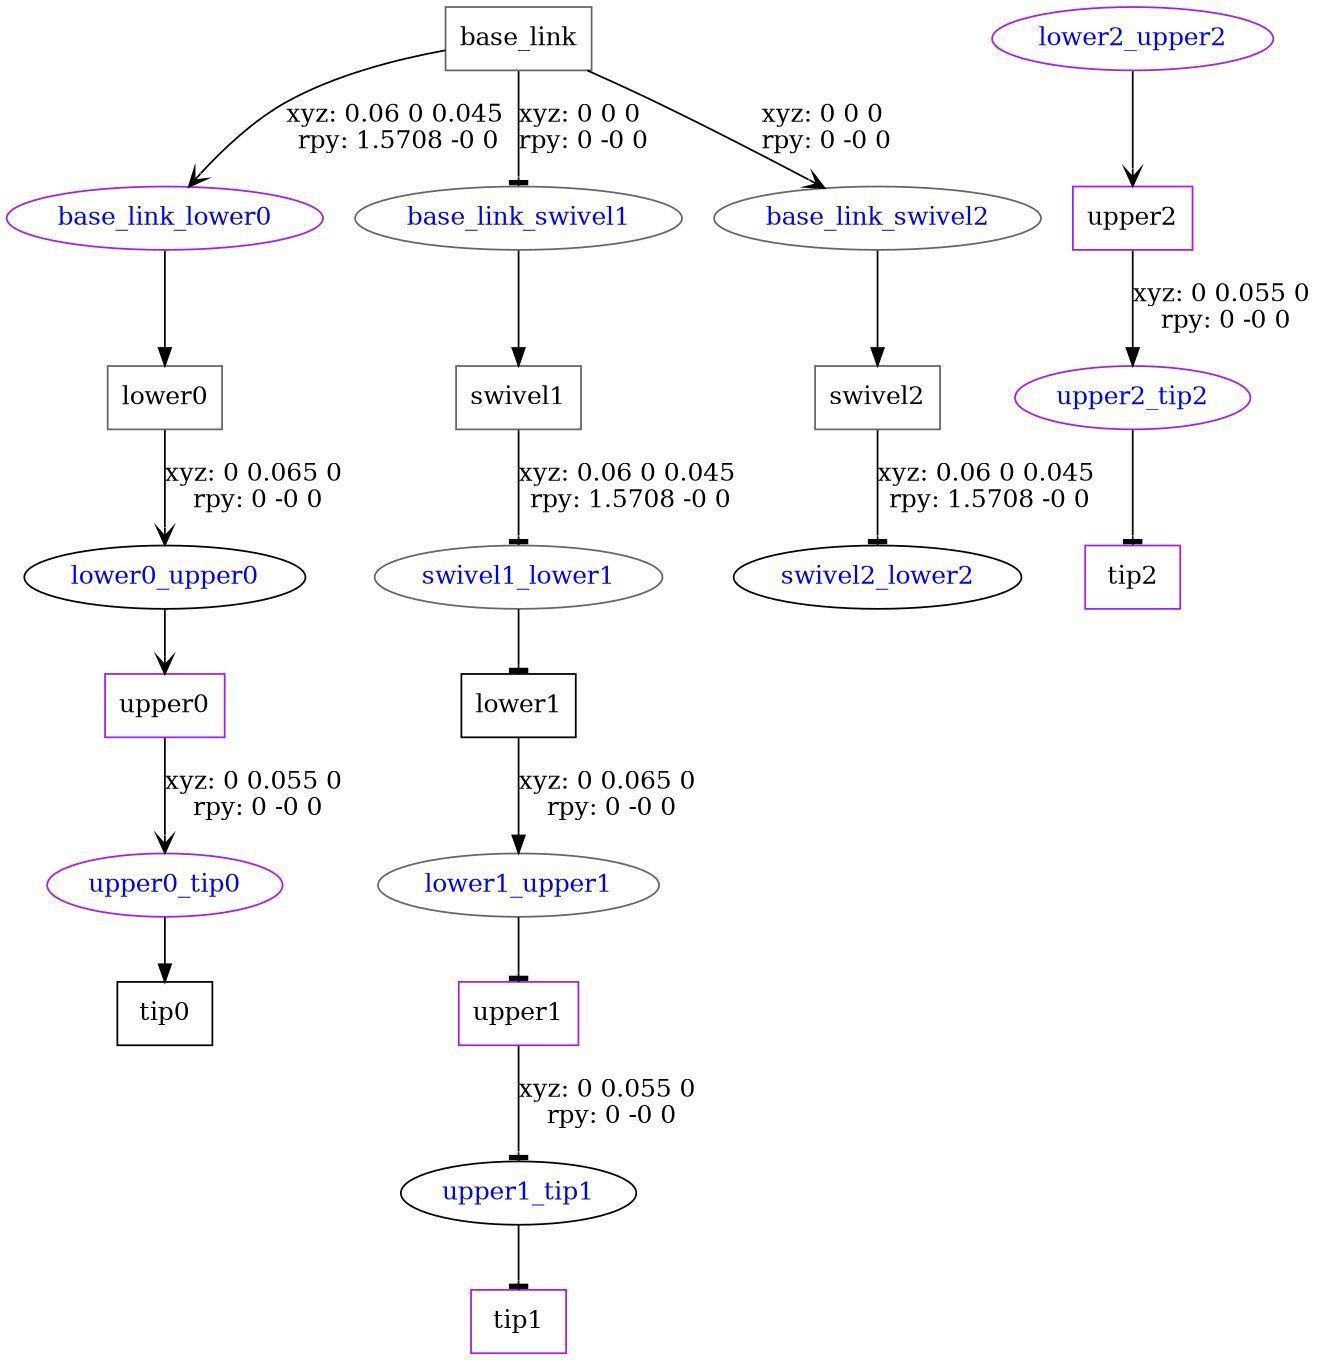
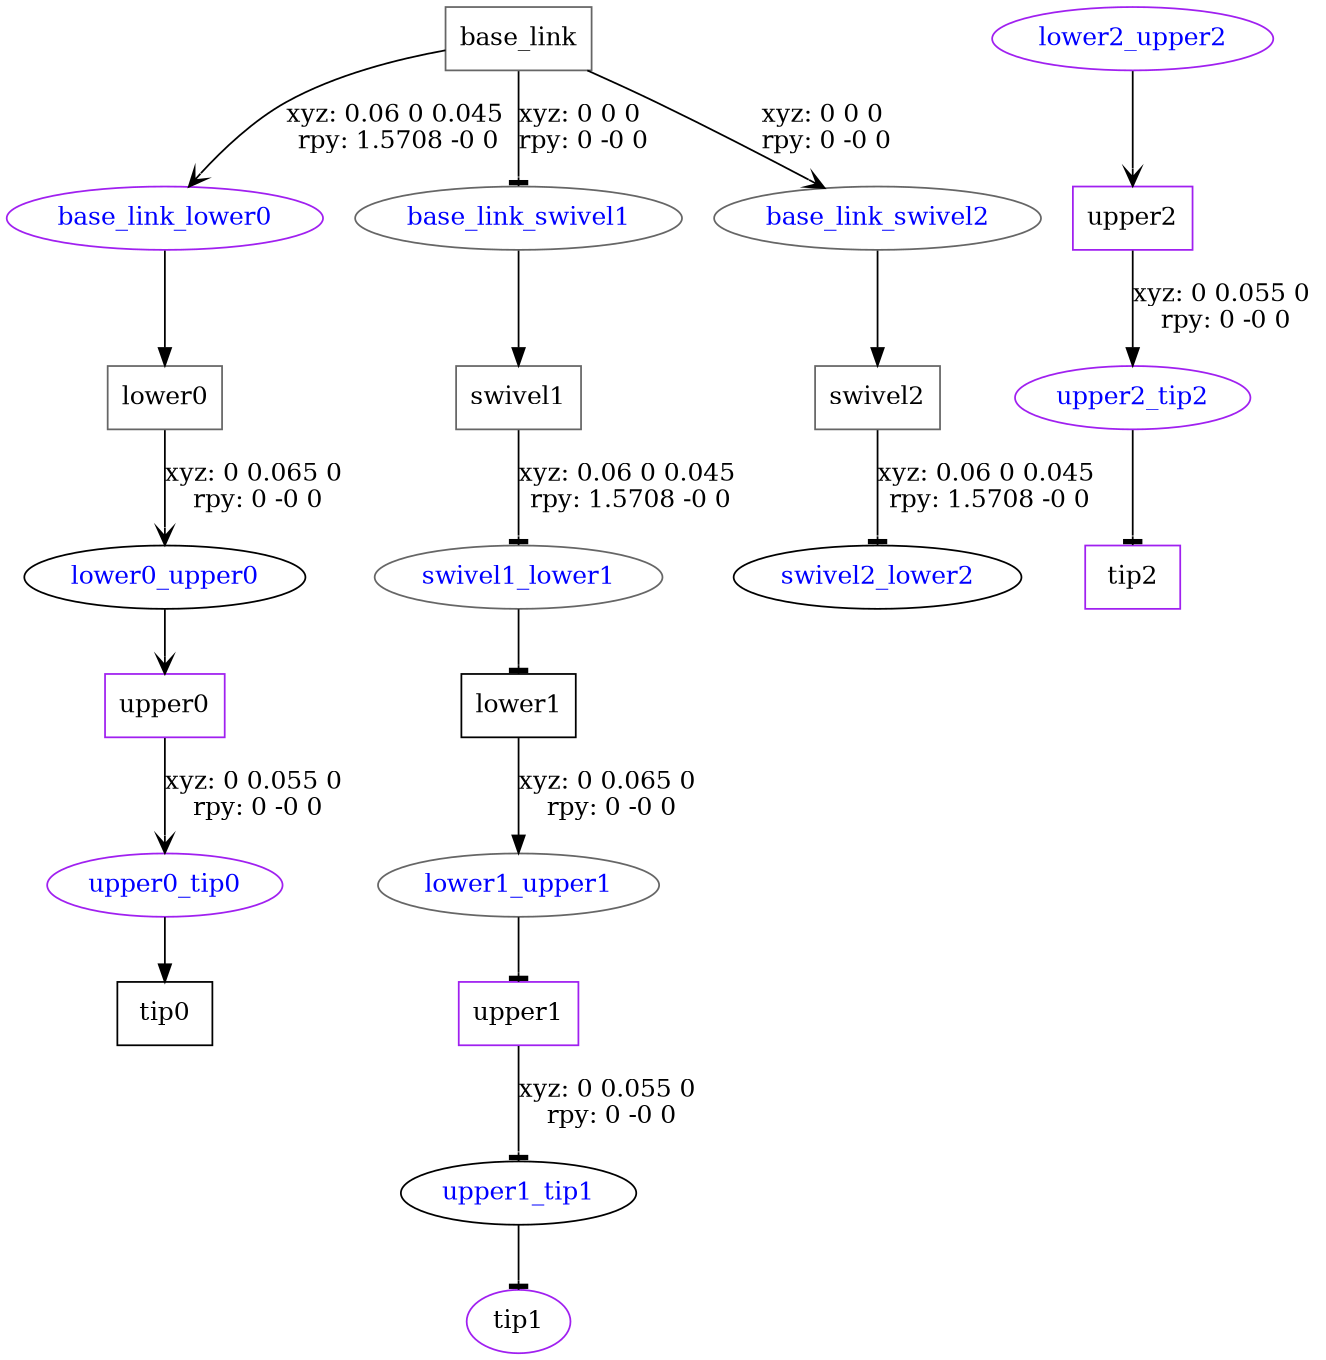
(519, 1322) -> (519, 1322)
